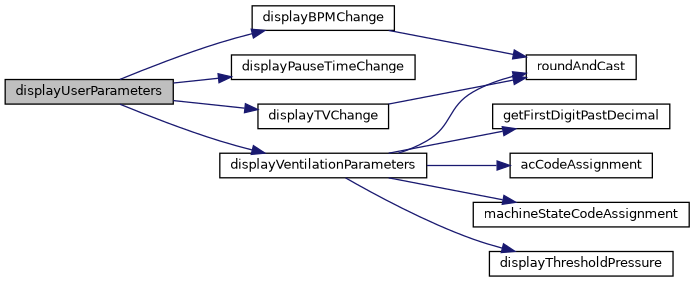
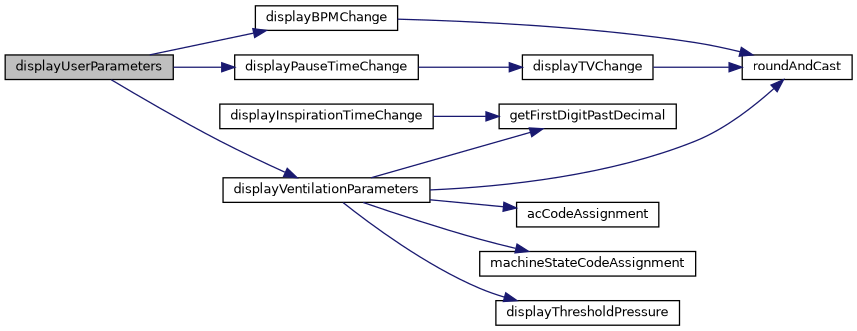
(209, 104) -> (464, 67)
none -> (326, 116)
